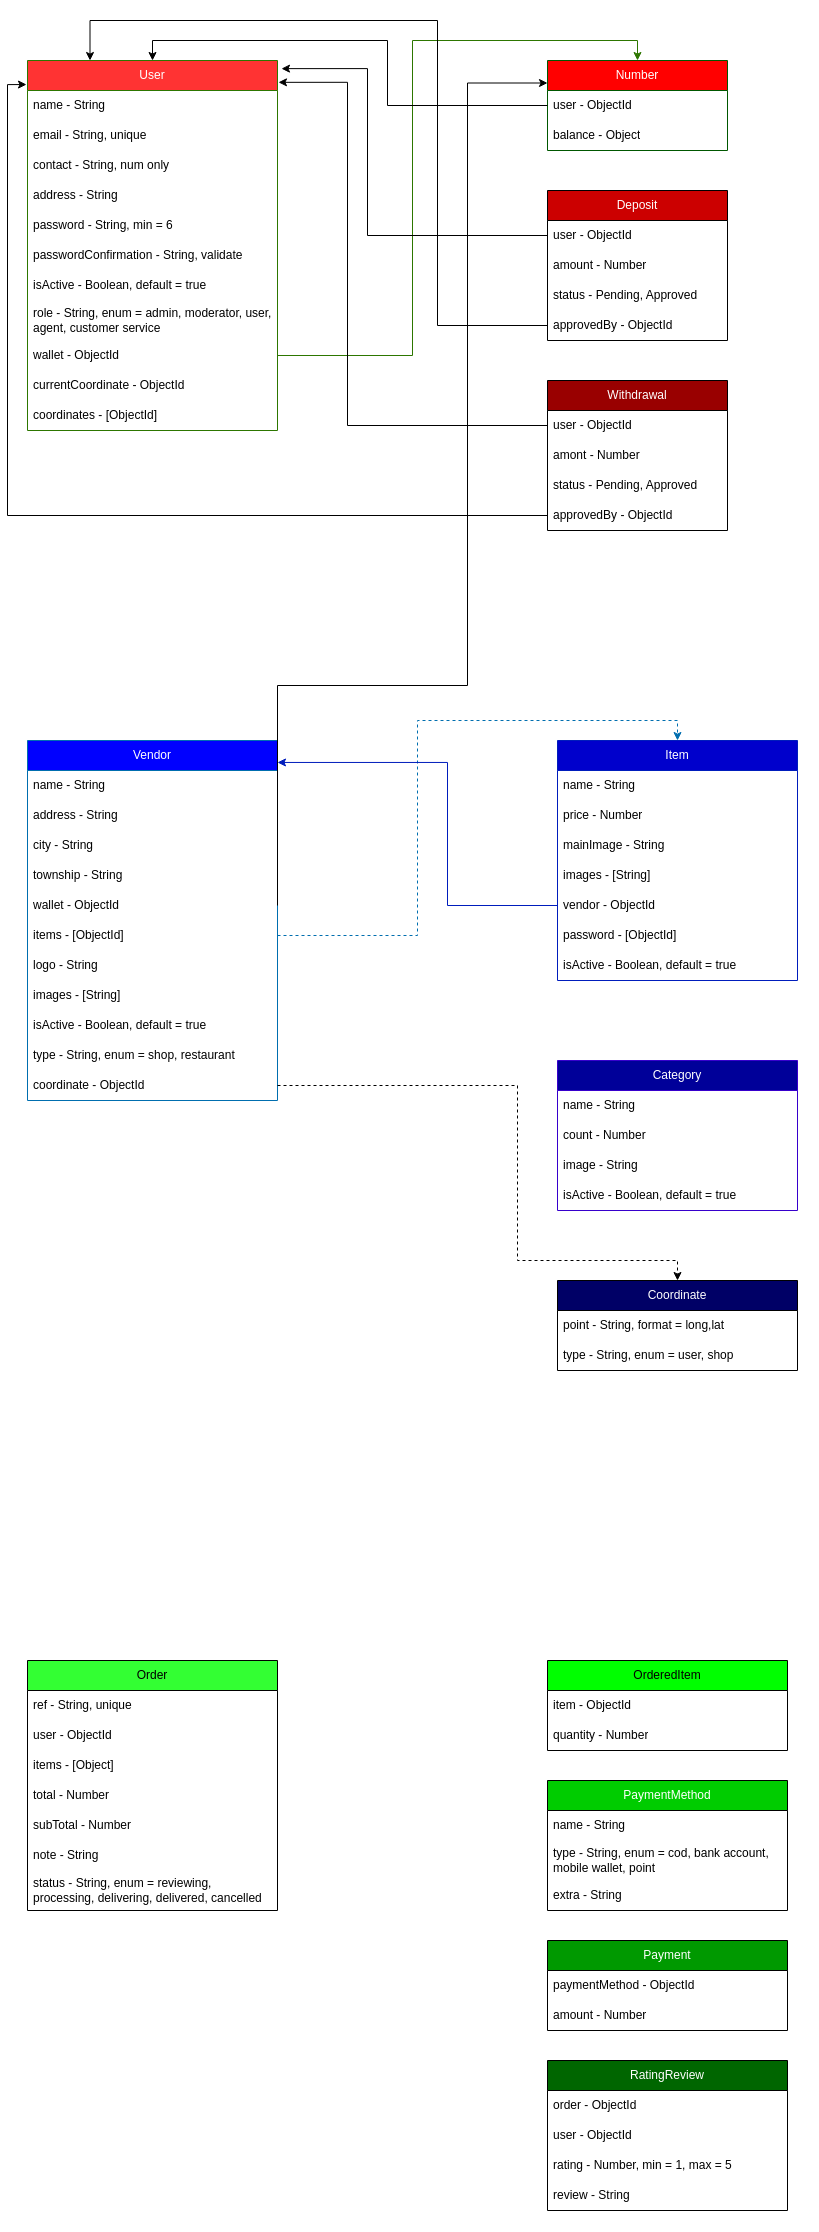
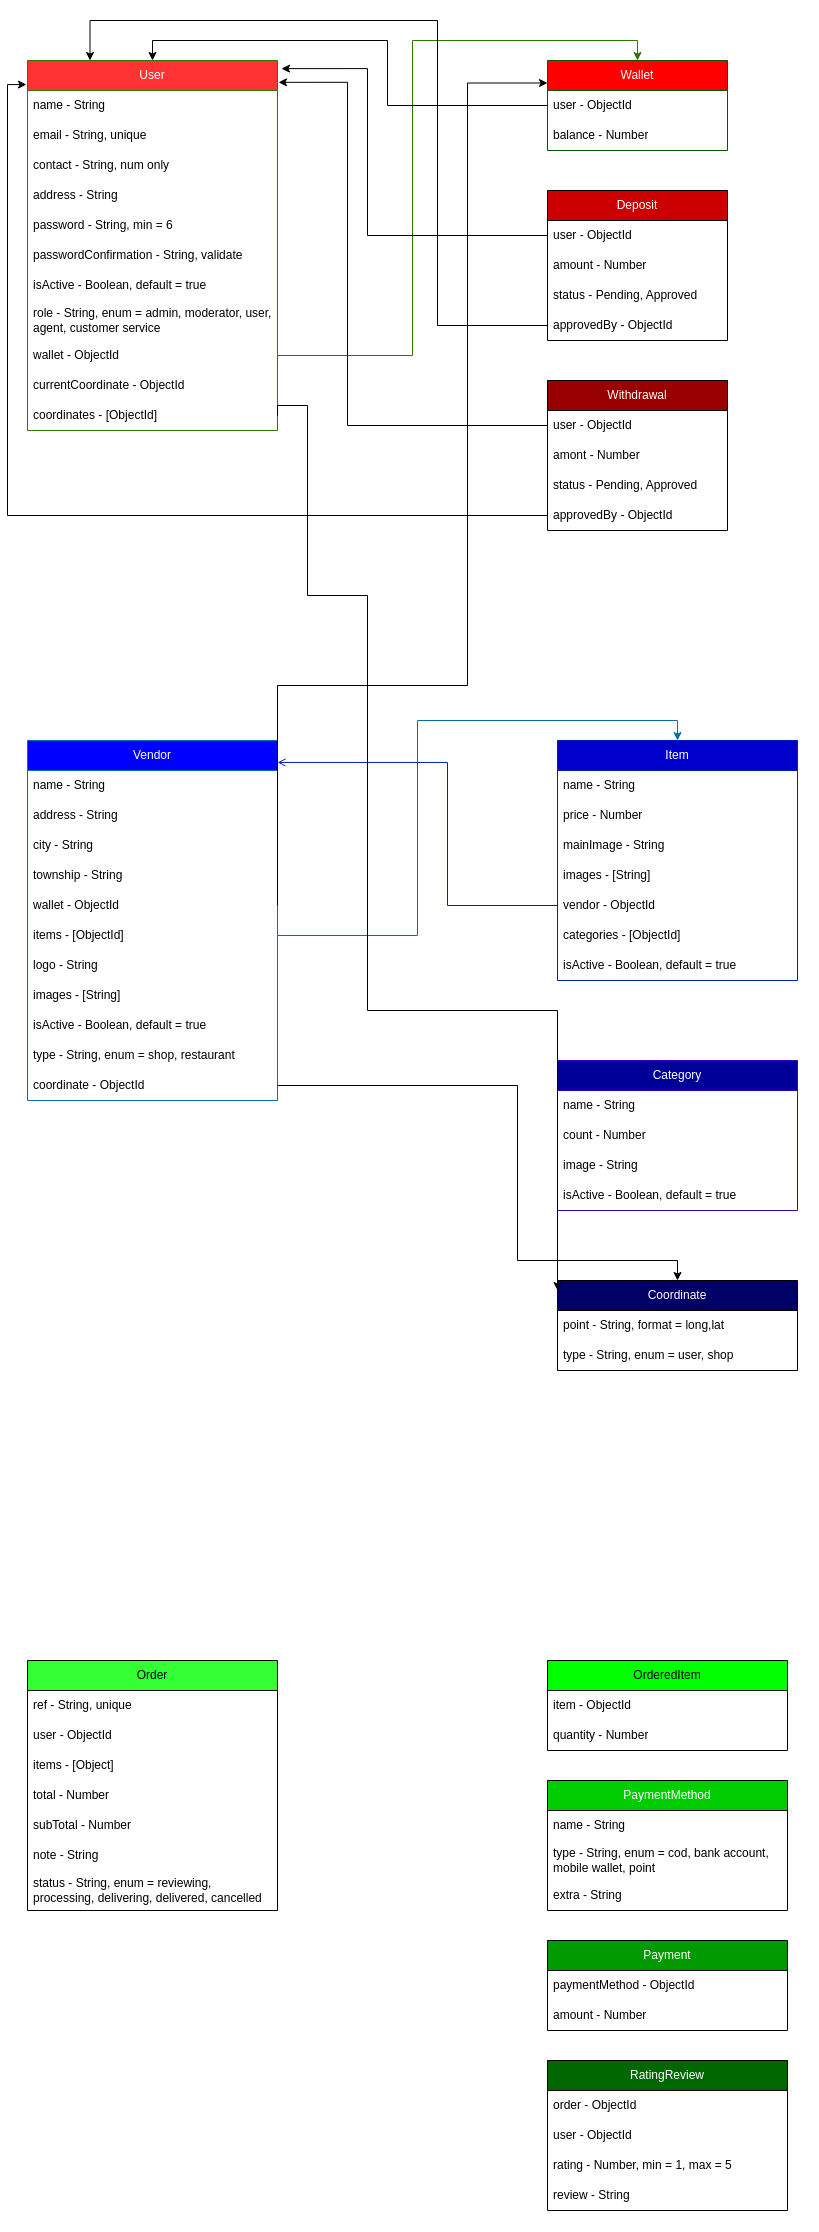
(638, 76) -> (638, 76)
(603, 136) -> (603, 136)
(418, 761) -> (418, 761)
(285, 762) -> (283, 762)
none -> (368, 798)
(631, 936) -> (636, 936)
(518, 1141) -> (518, 1141)
